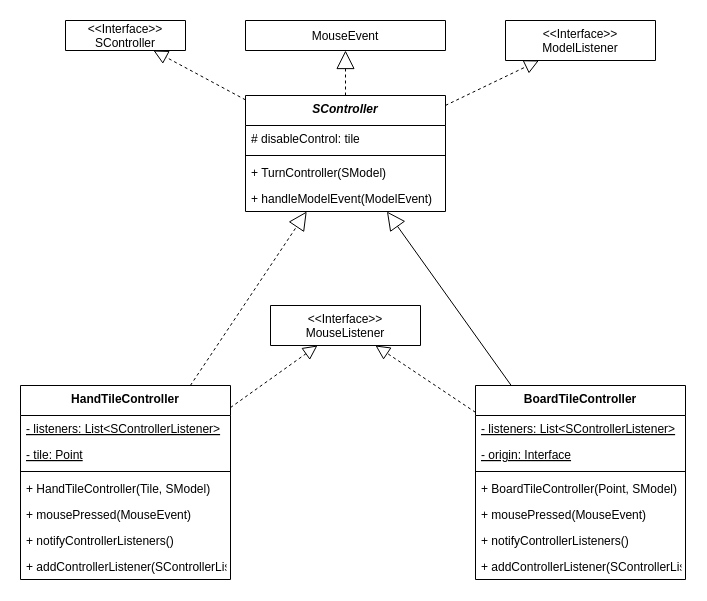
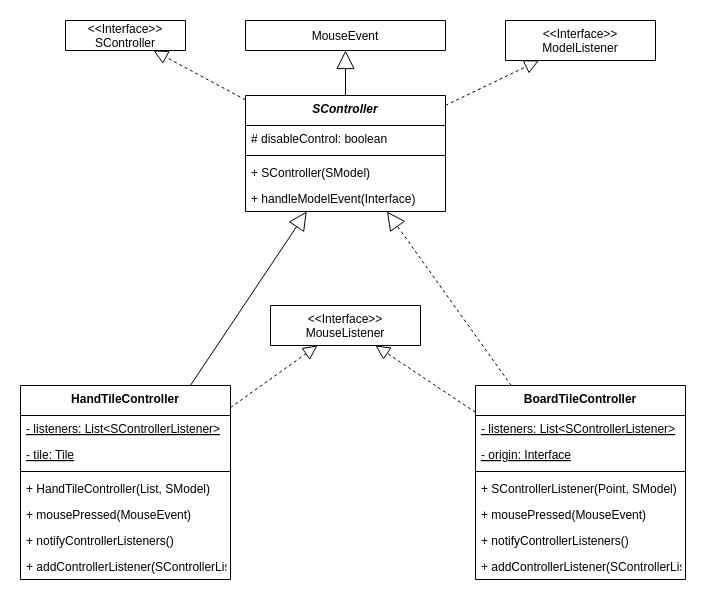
(346, 82) -> (346, 82)
(312, 139) -> (324, 139)
(325, 173) -> (315, 173)
(346, 199) -> (344, 199)
(454, 305) -> (454, 305)
(244, 306) -> (244, 306)
(60, 455) -> (55, 455)
(126, 489) -> (128, 489)
(588, 489) -> (589, 489)
